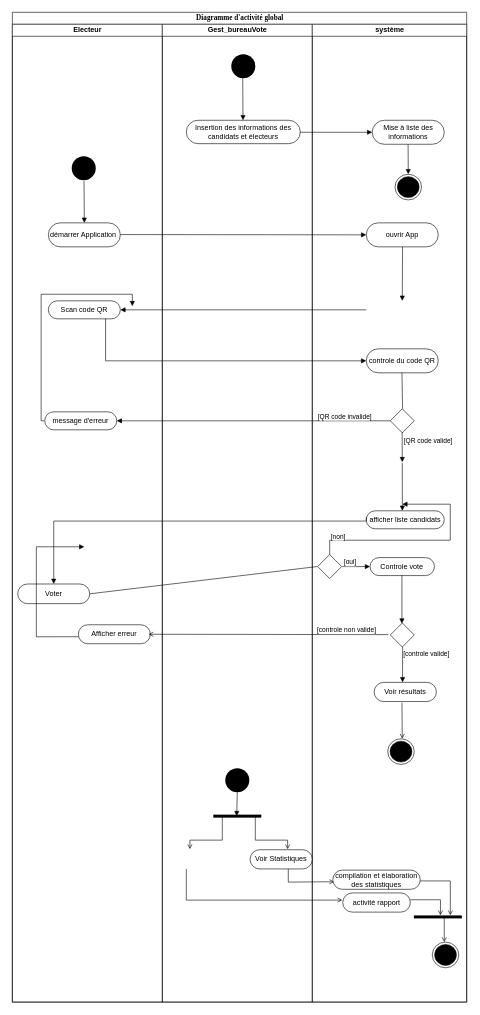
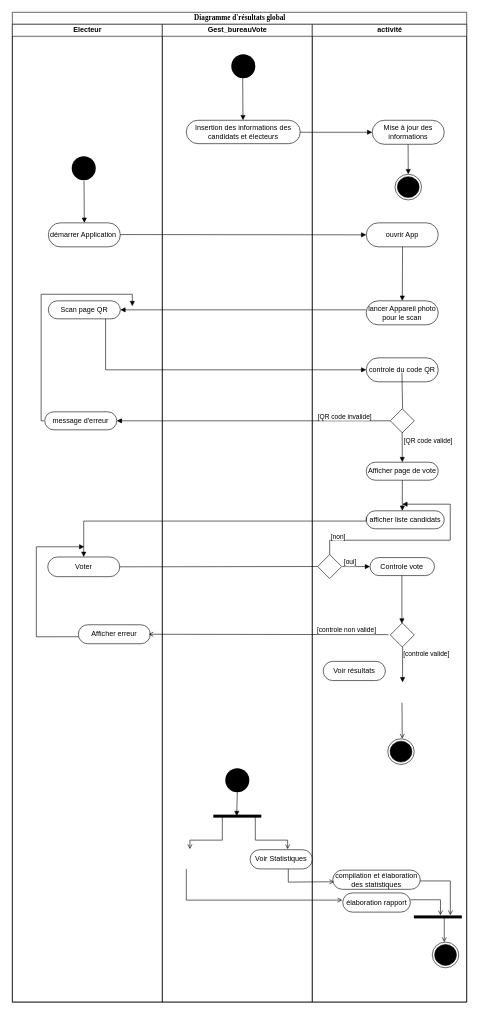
(240, 18) -> (240, 18)
(390, 30) -> (390, 30)
(408, 132) -> (408, 132)
(84, 310) -> (84, 310)
none -> (402, 313)
(402, 361) -> (402, 370)
none -> (402, 471)
(54, 594) -> (84, 567)
(405, 692) -> (354, 671)
(377, 903) -> (377, 903)
